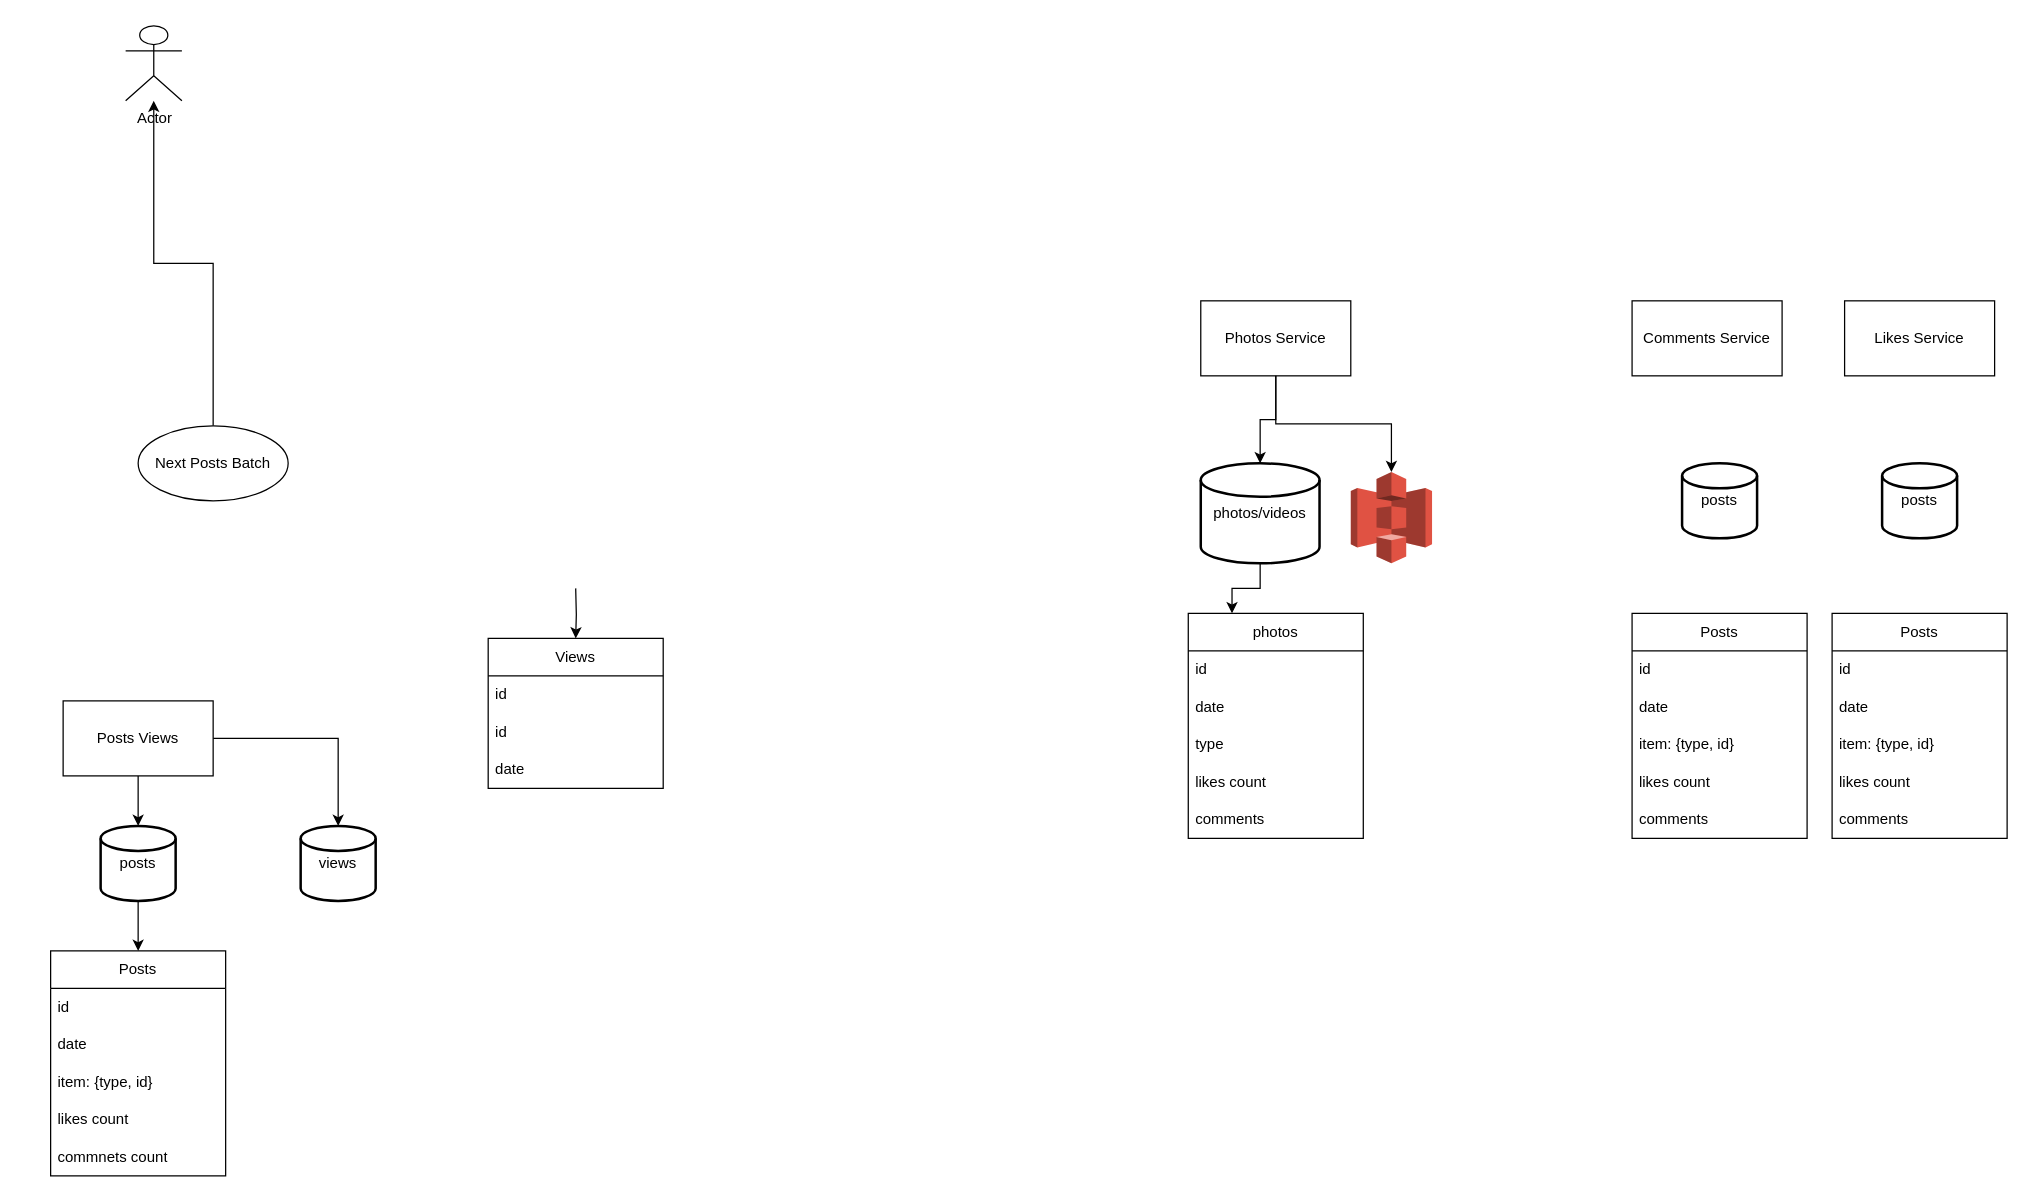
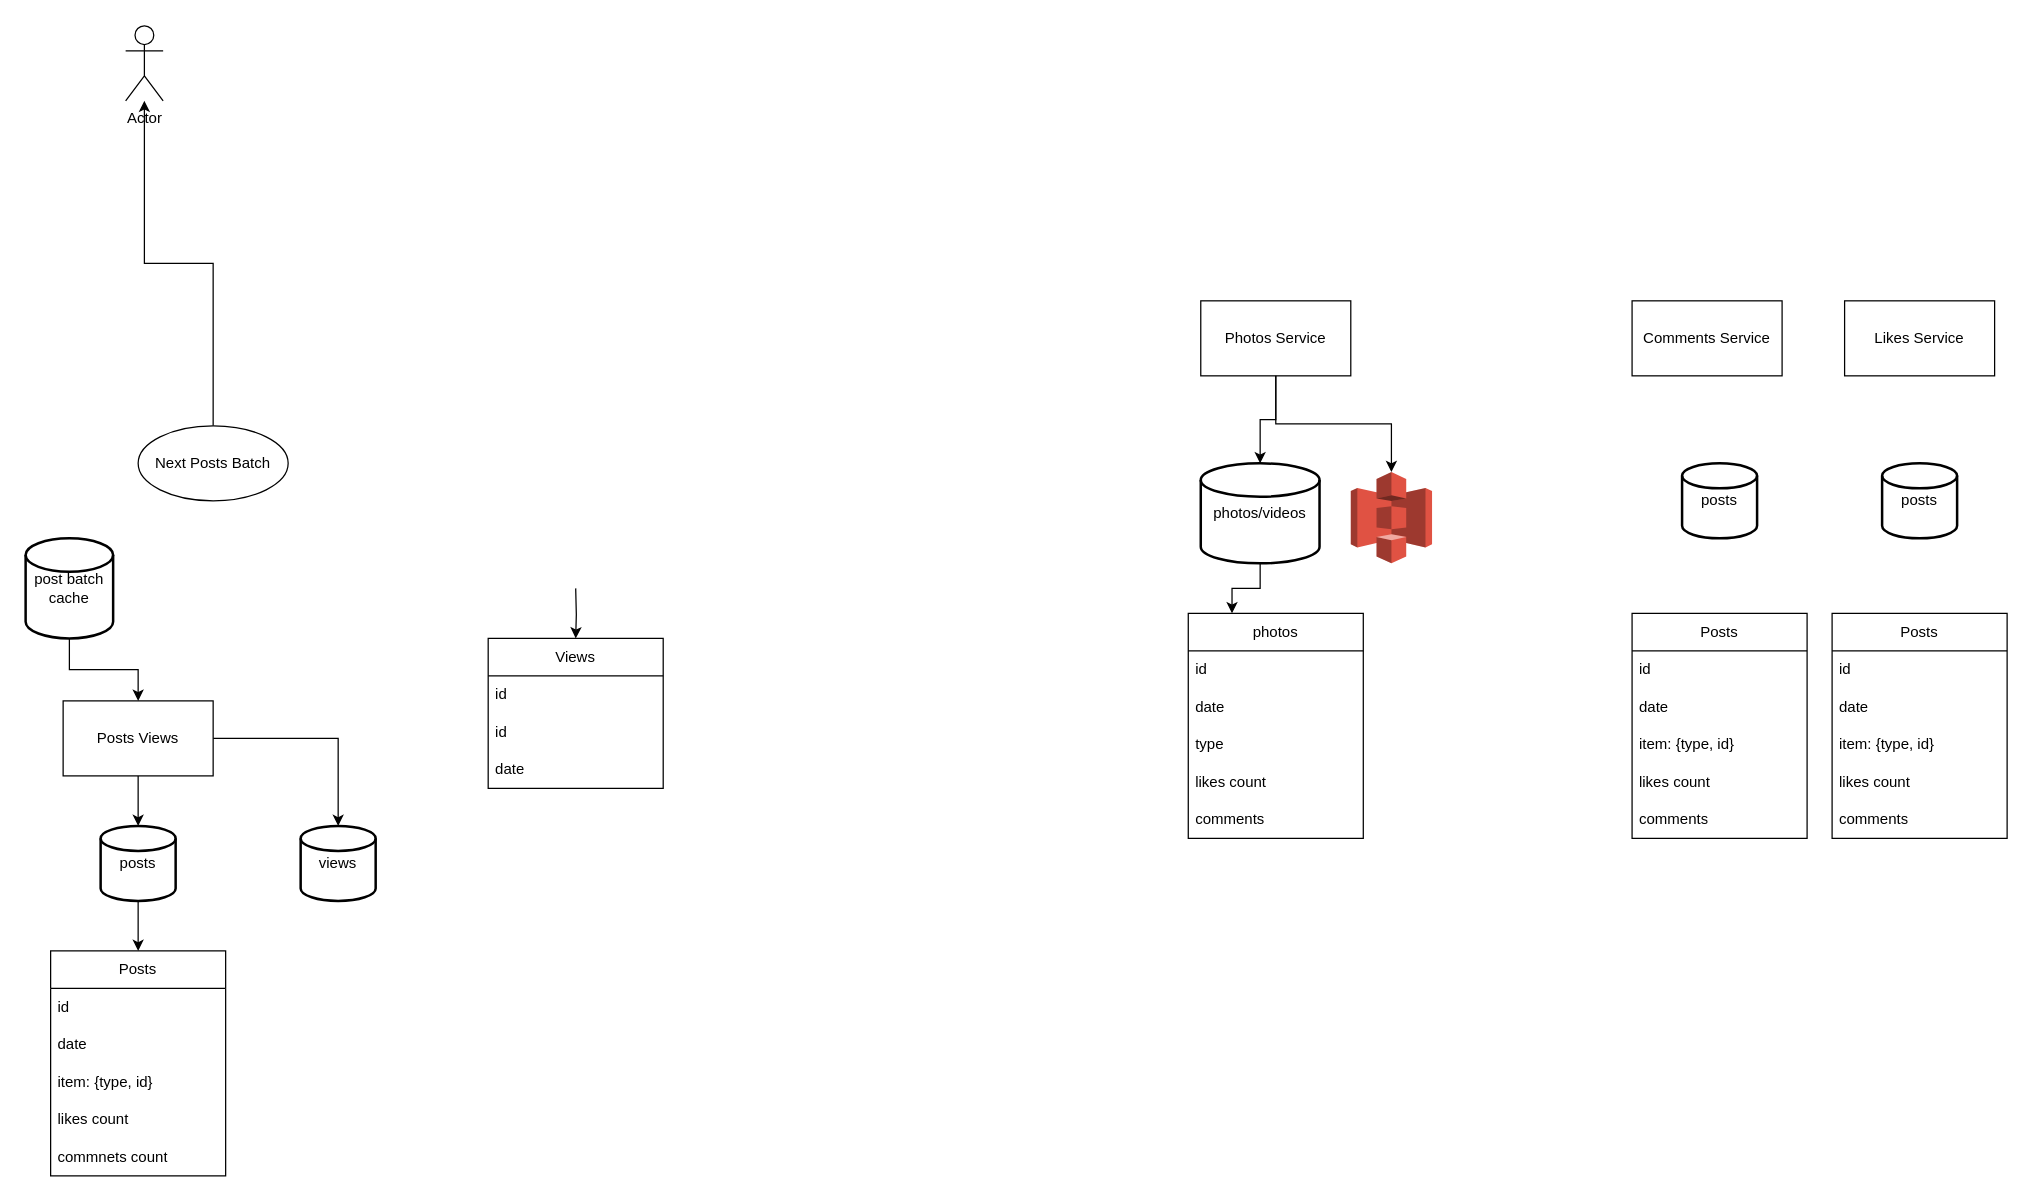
(154, 63) -> (144, 63)
none -> (69, 588)
none -> (100, 669)
